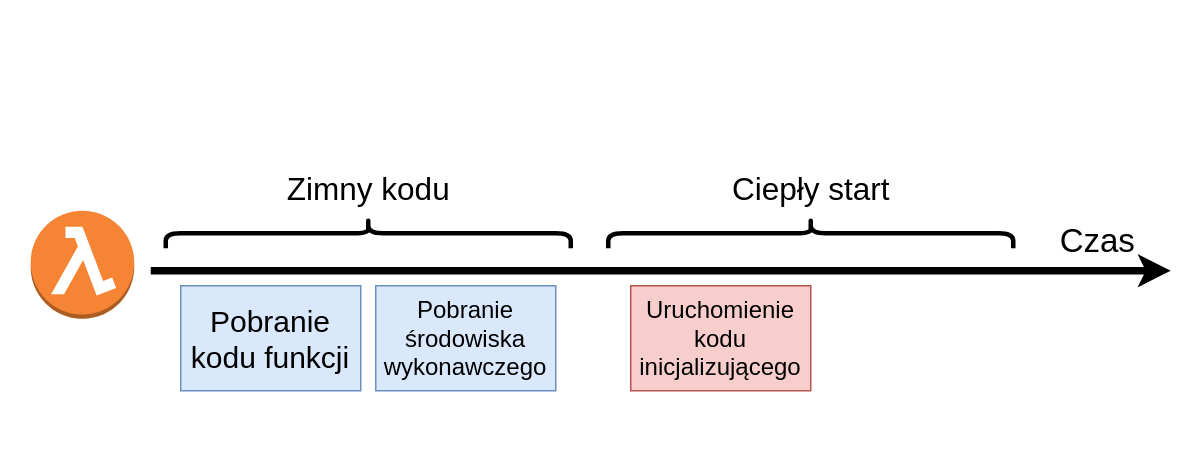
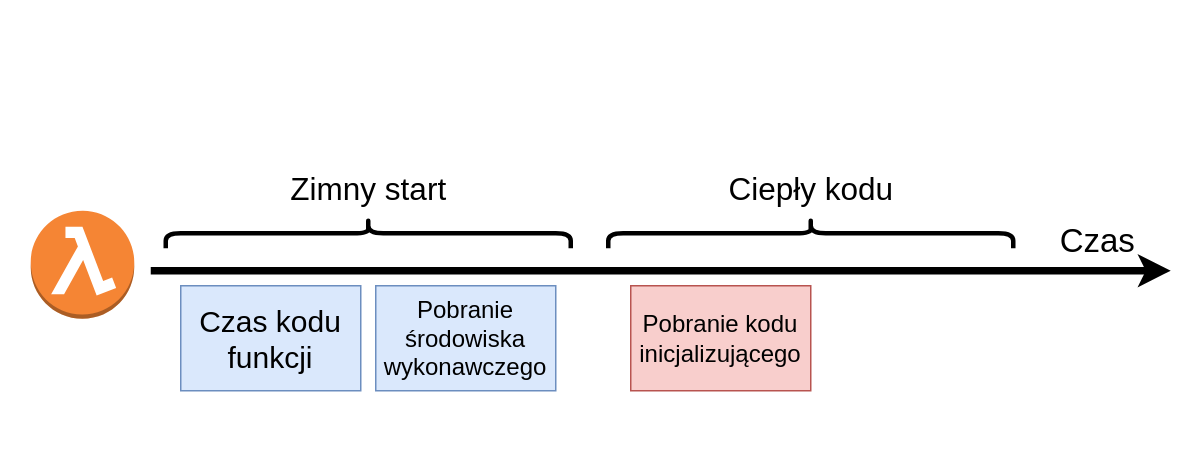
(369, 188) -> (369, 188)
(812, 188) -> (812, 188)
(271, 338) -> (271, 338)
(721, 338) -> (721, 338)
